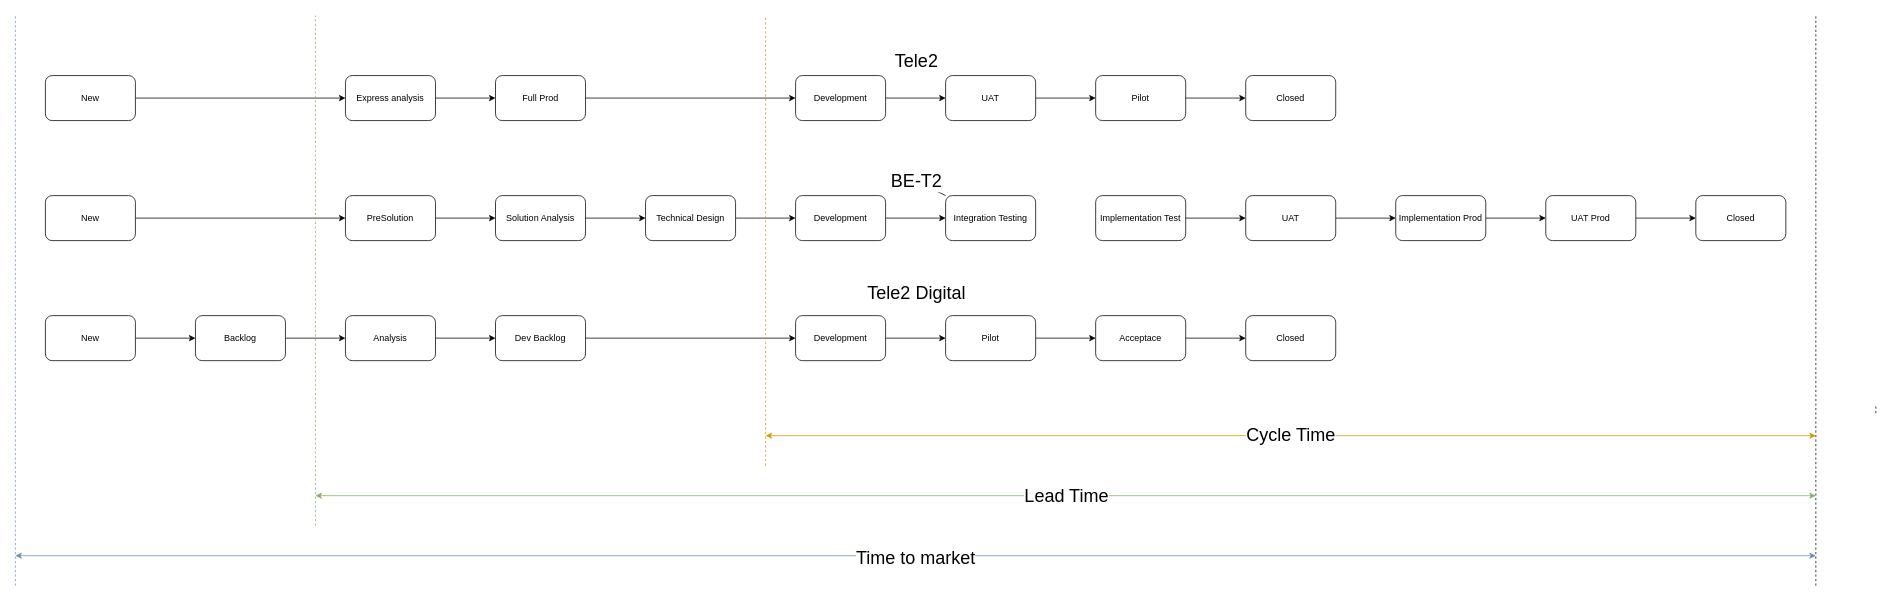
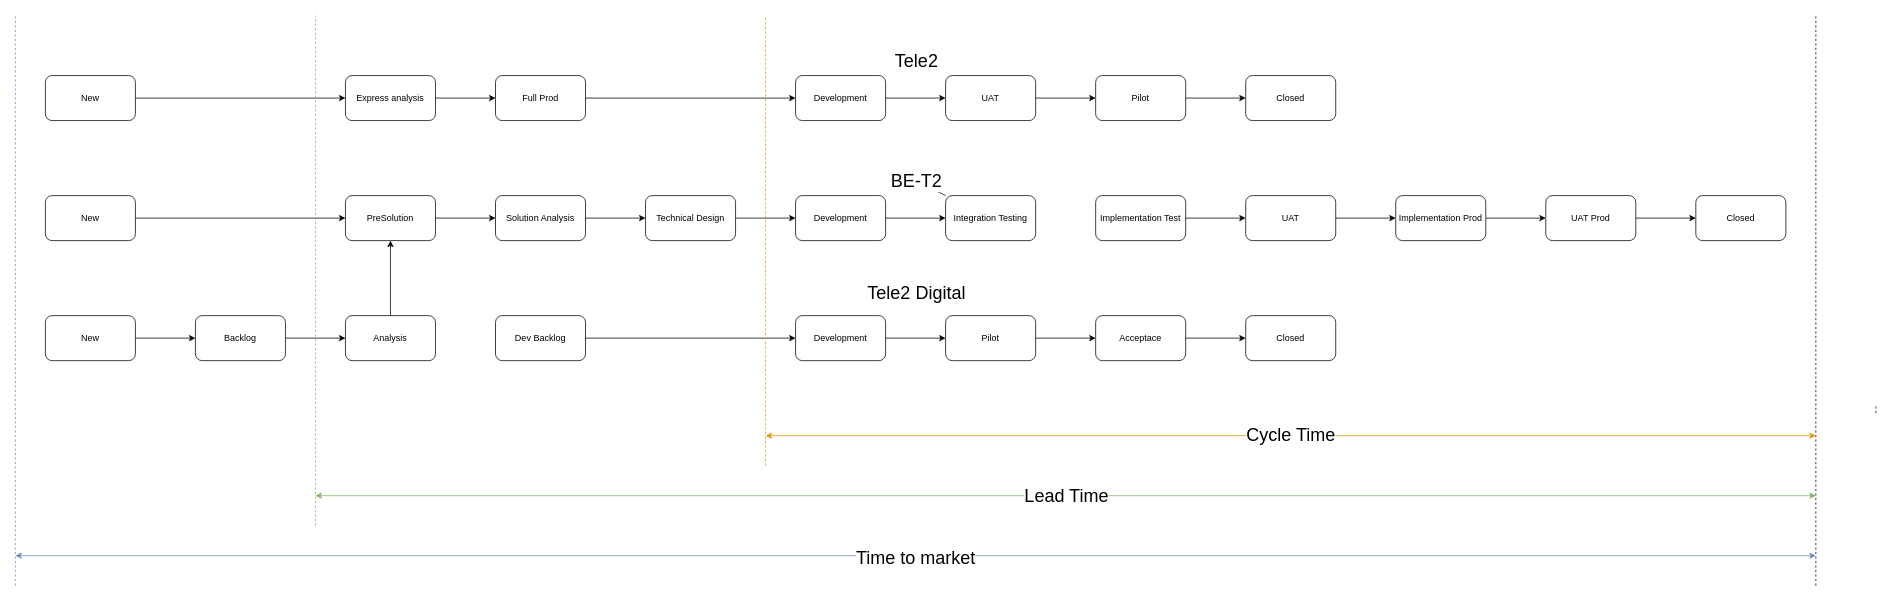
(489, 338) -> (390, 280)
